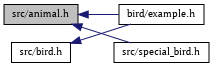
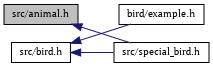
(104, 14) -> none
none -> (97, 52)
